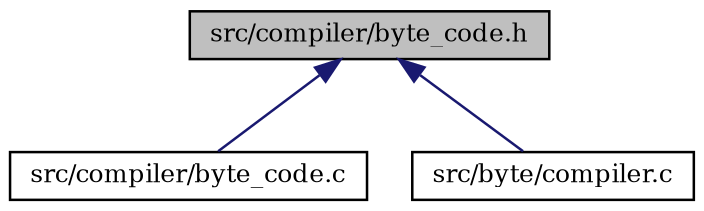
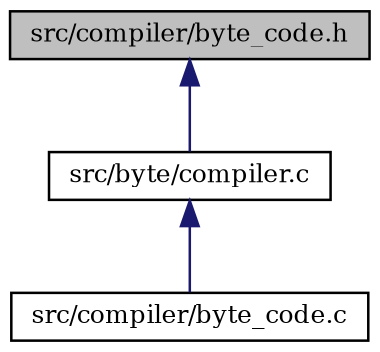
(269, 113) -> (190, 259)
